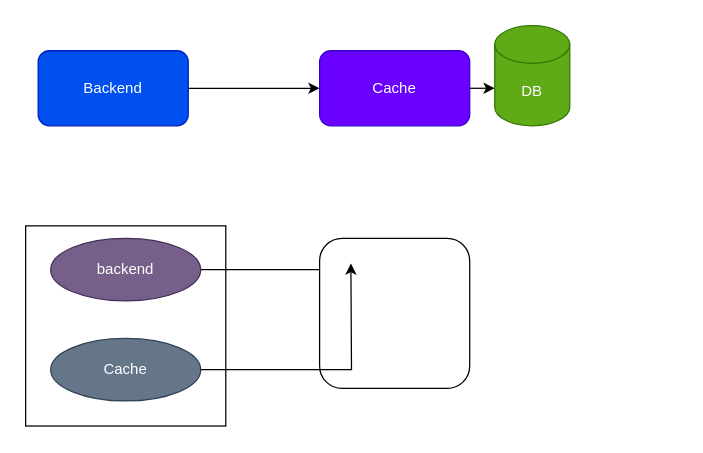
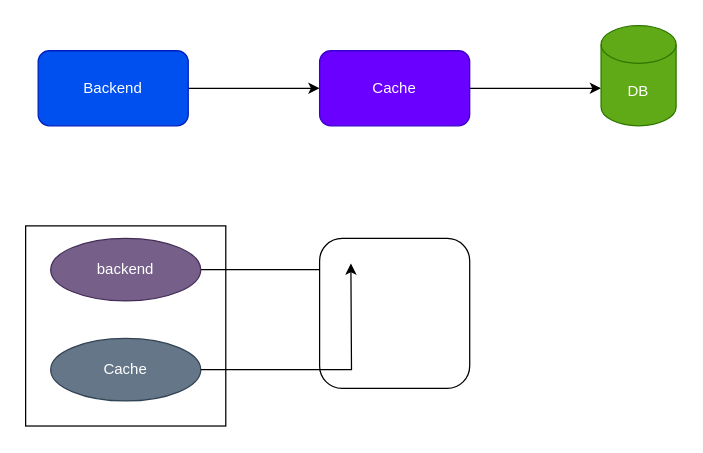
(532, 76) -> (638, 76)
